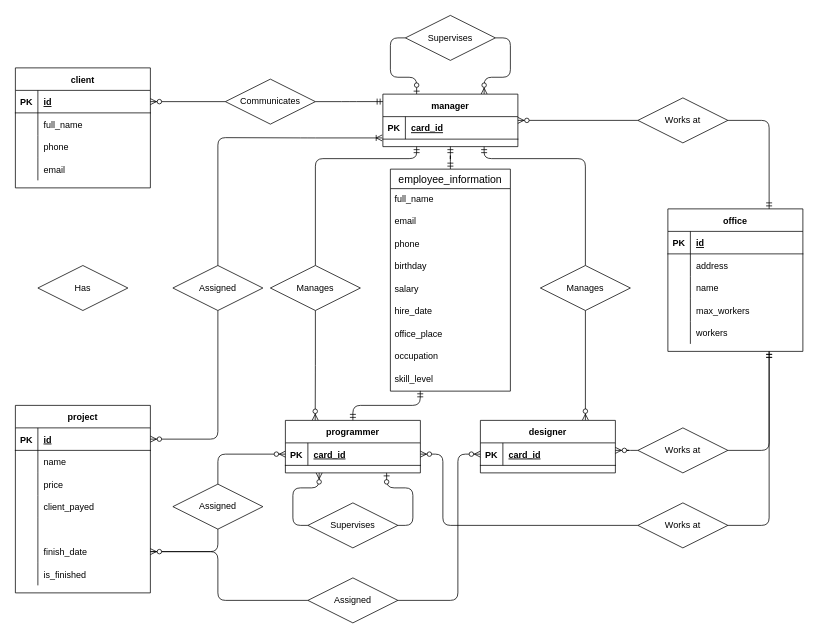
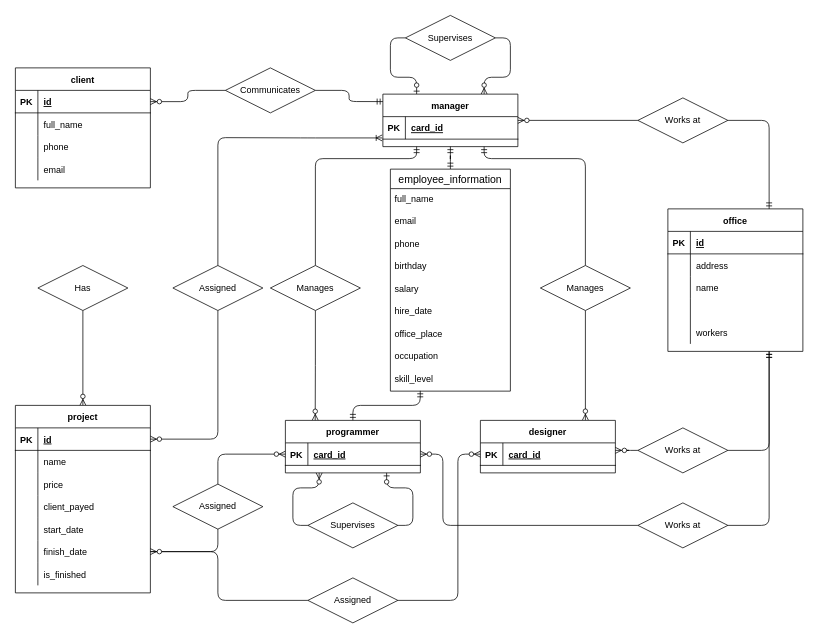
(270, 102) -> (270, 90)
(747, 310) -> none
none -> (83, 358)
none -> (94, 529)
